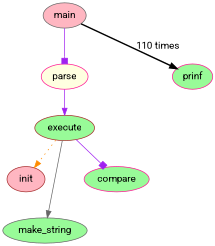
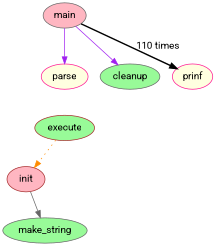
(65, 43) -> (65, 43)
none -> (130, 77)
(193, 77) -> (193, 77)
(65, 99) -> none
(55, 176) -> (34, 201)
(117, 179) -> none
